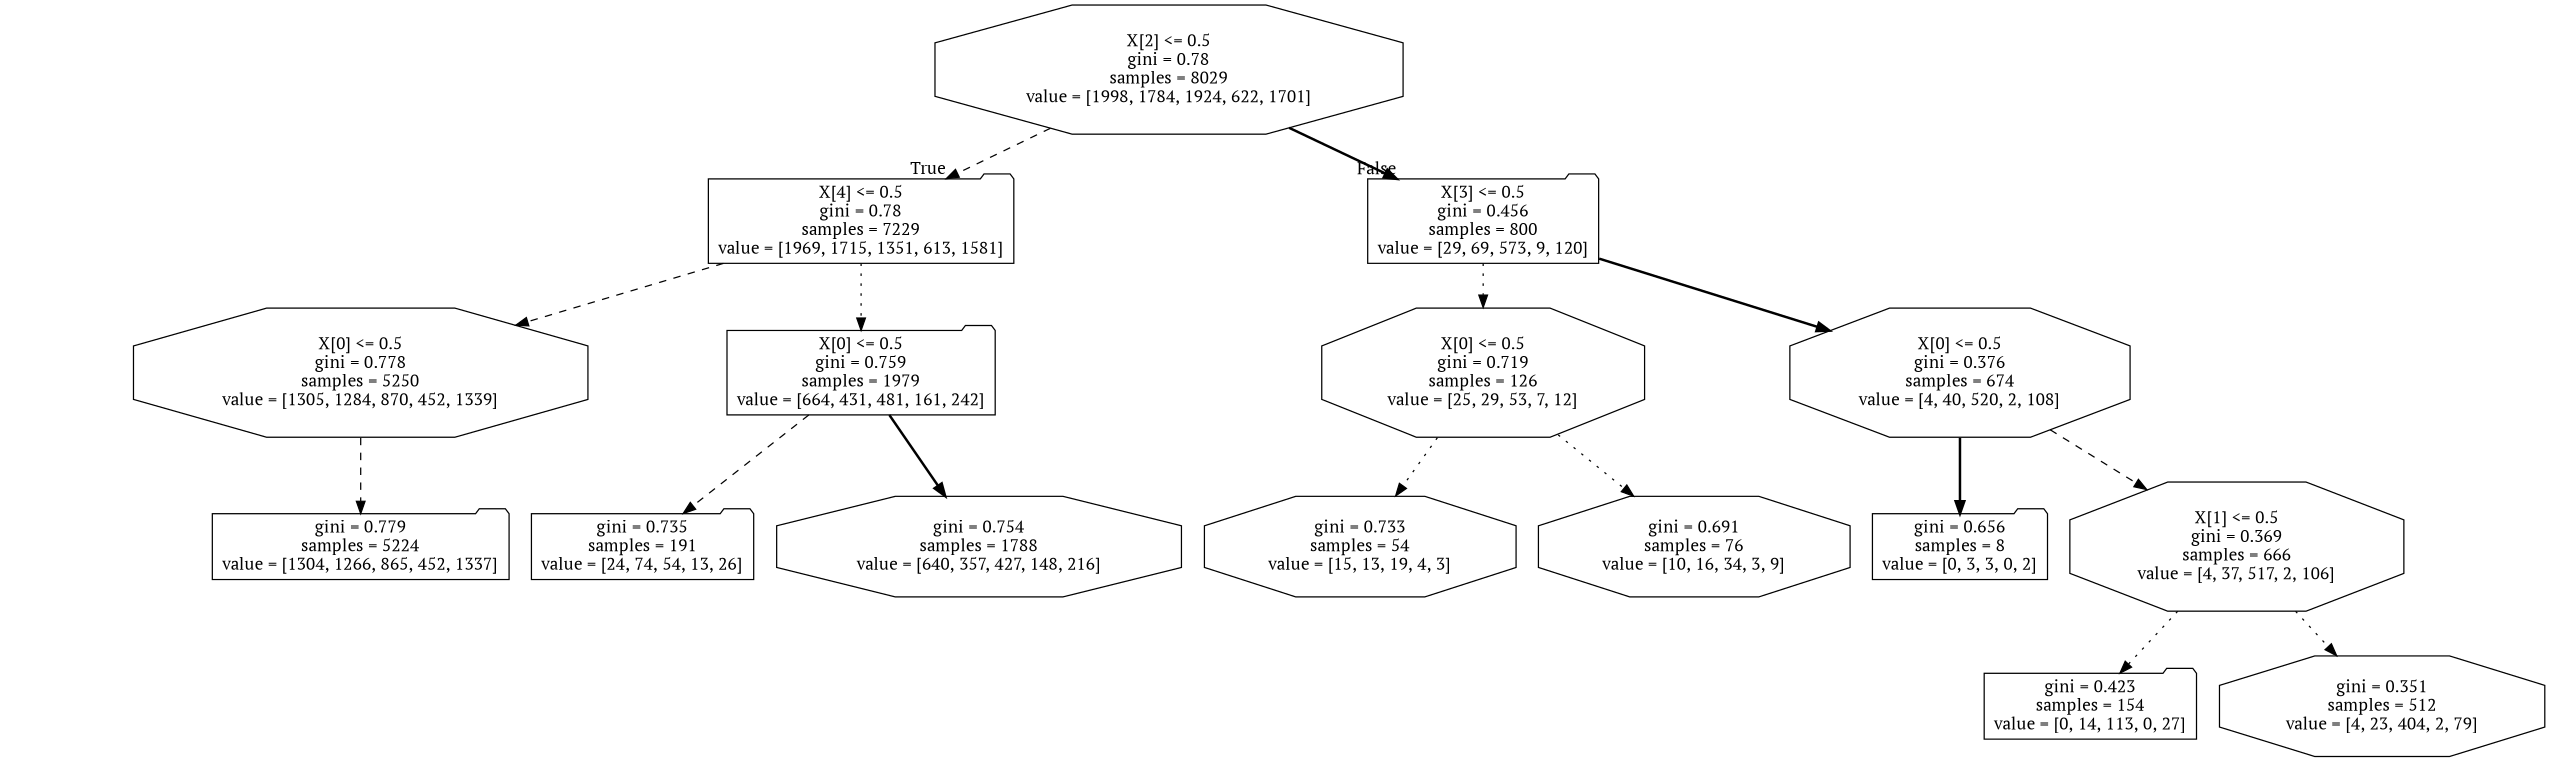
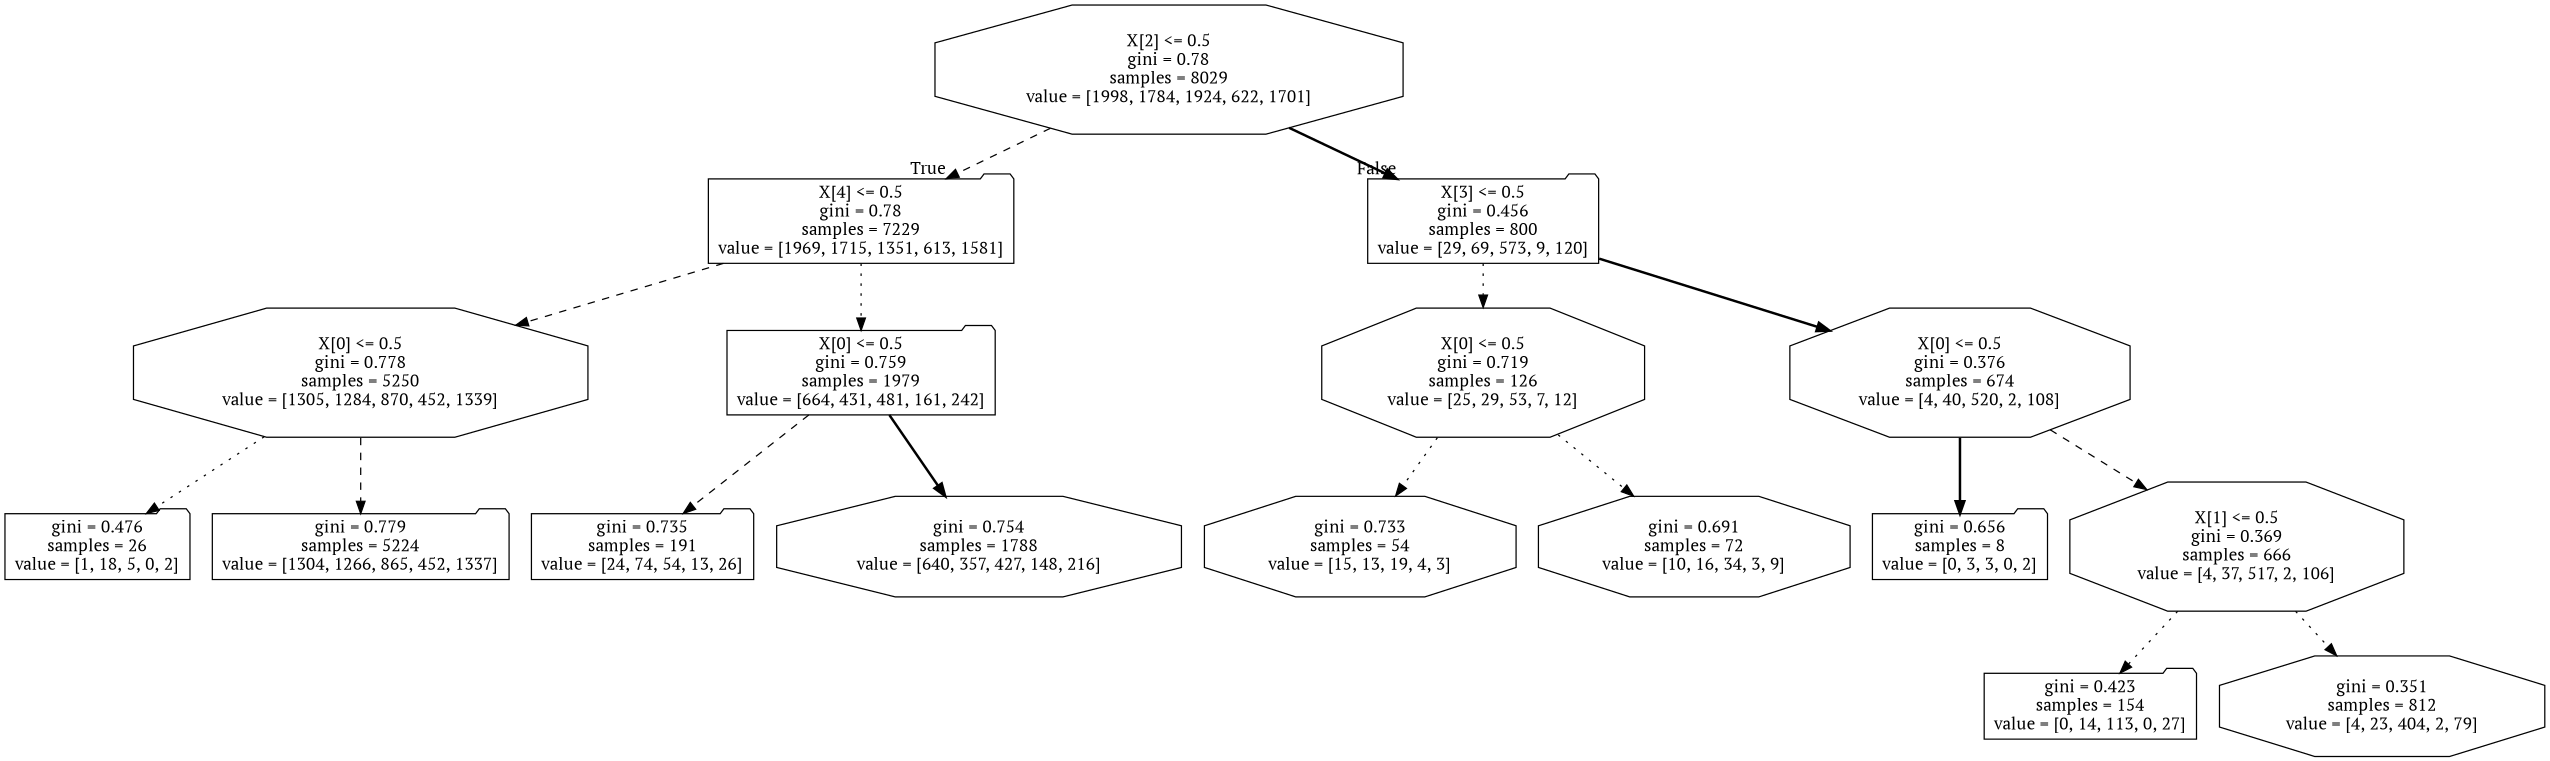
none -> (97, 547)
(1694, 547) -> (1694, 547)
(2382, 706) -> (2382, 706)
